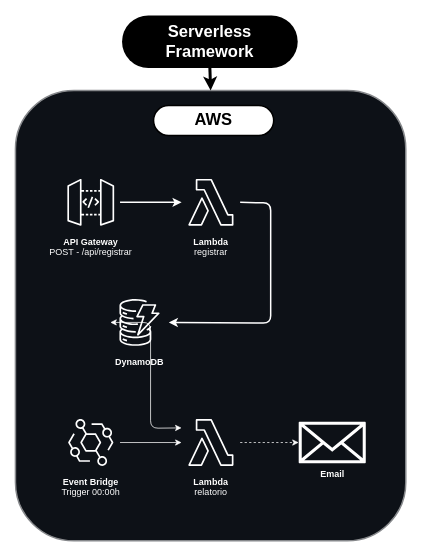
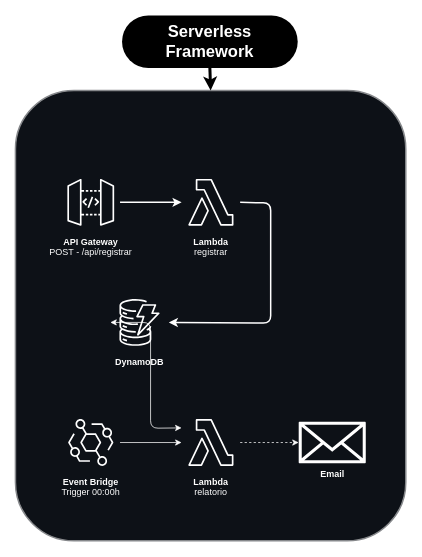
(213, 120) -> none
